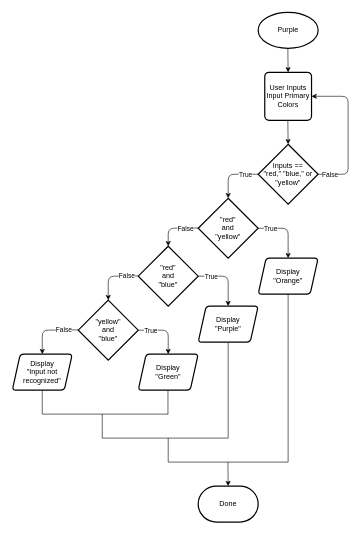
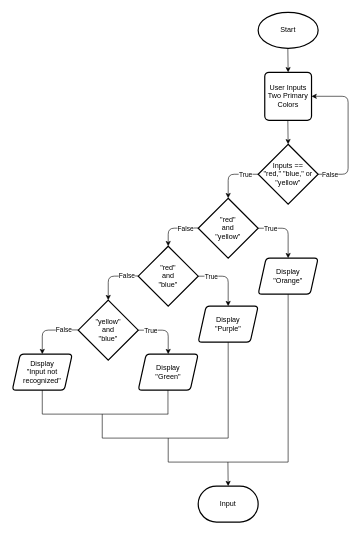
(288, 30) -> (288, 30)
(288, 96) -> (288, 96)
(228, 504) -> (228, 504)
